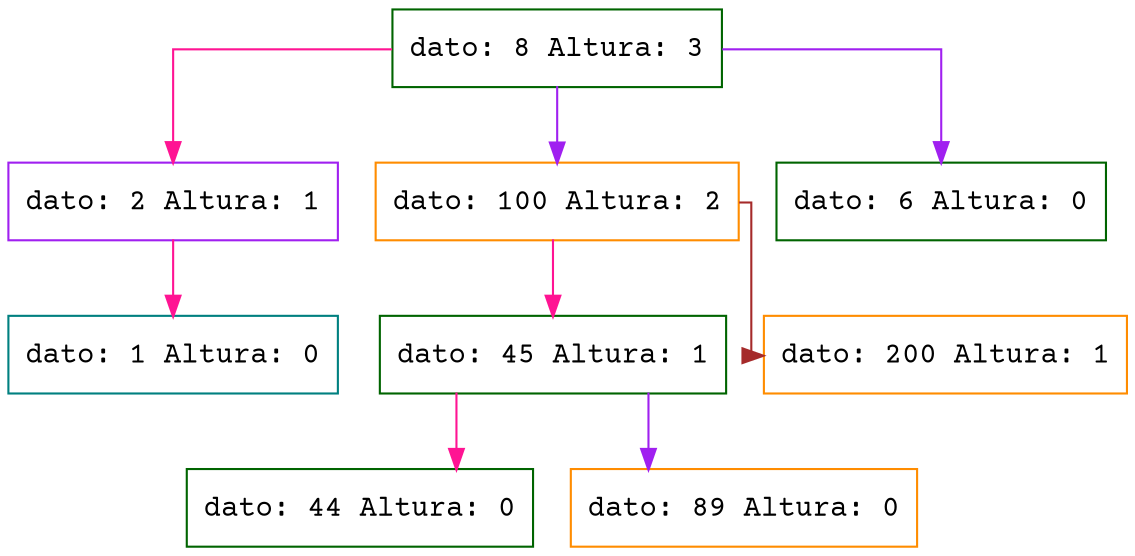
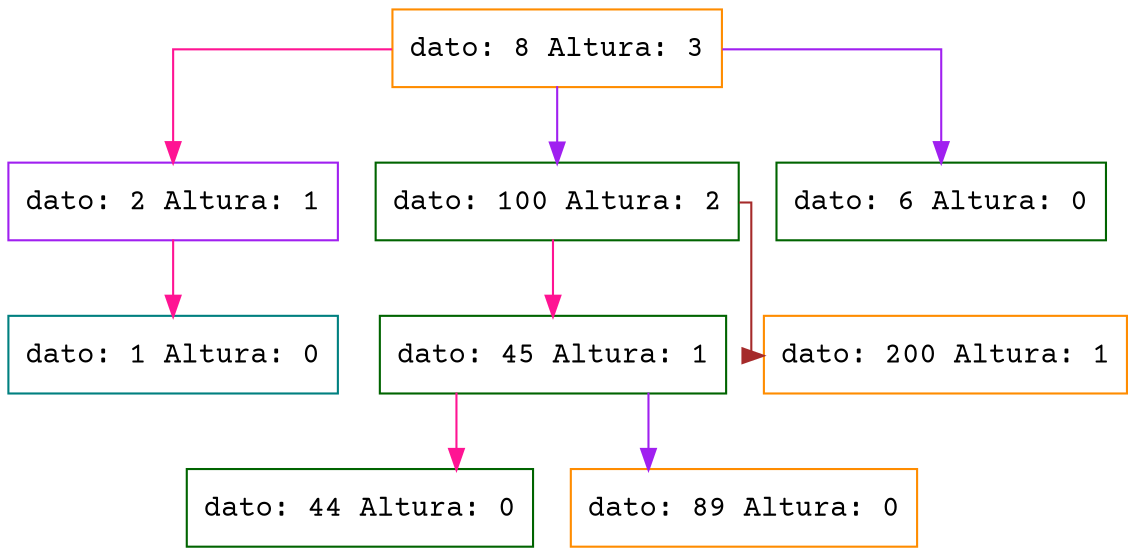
(557, 48) -> (557, 48)
(557, 201) -> (557, 201)
